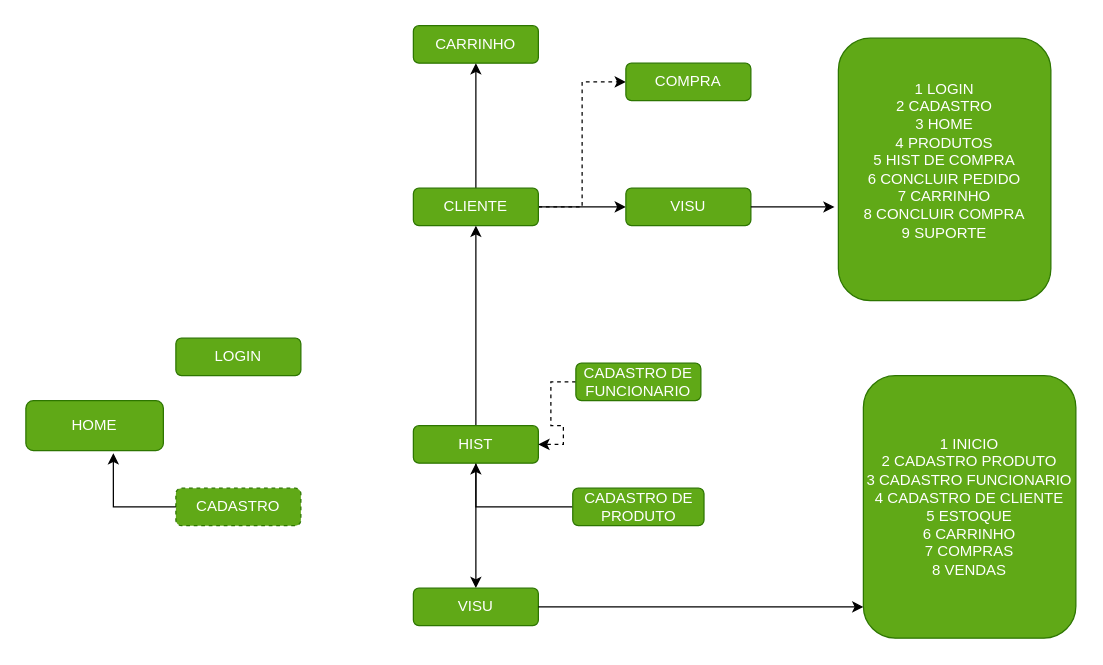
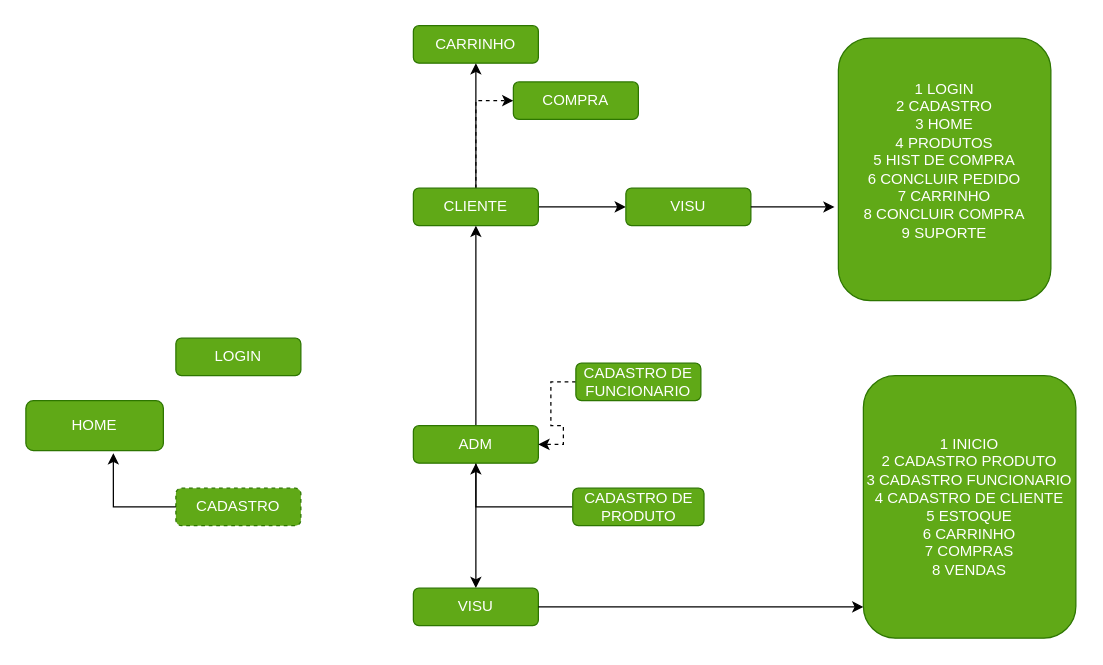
(688, 82) -> (576, 101)
(476, 444) -> (476, 444)
